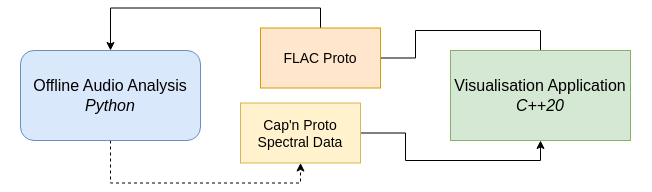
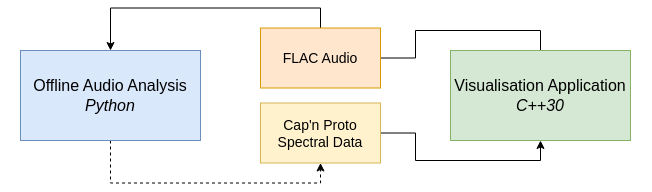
(321, 59) -> (321, 59)
(111, 96) -> (111, 96)
(541, 96) -> (541, 96)
(301, 133) -> (321, 133)
